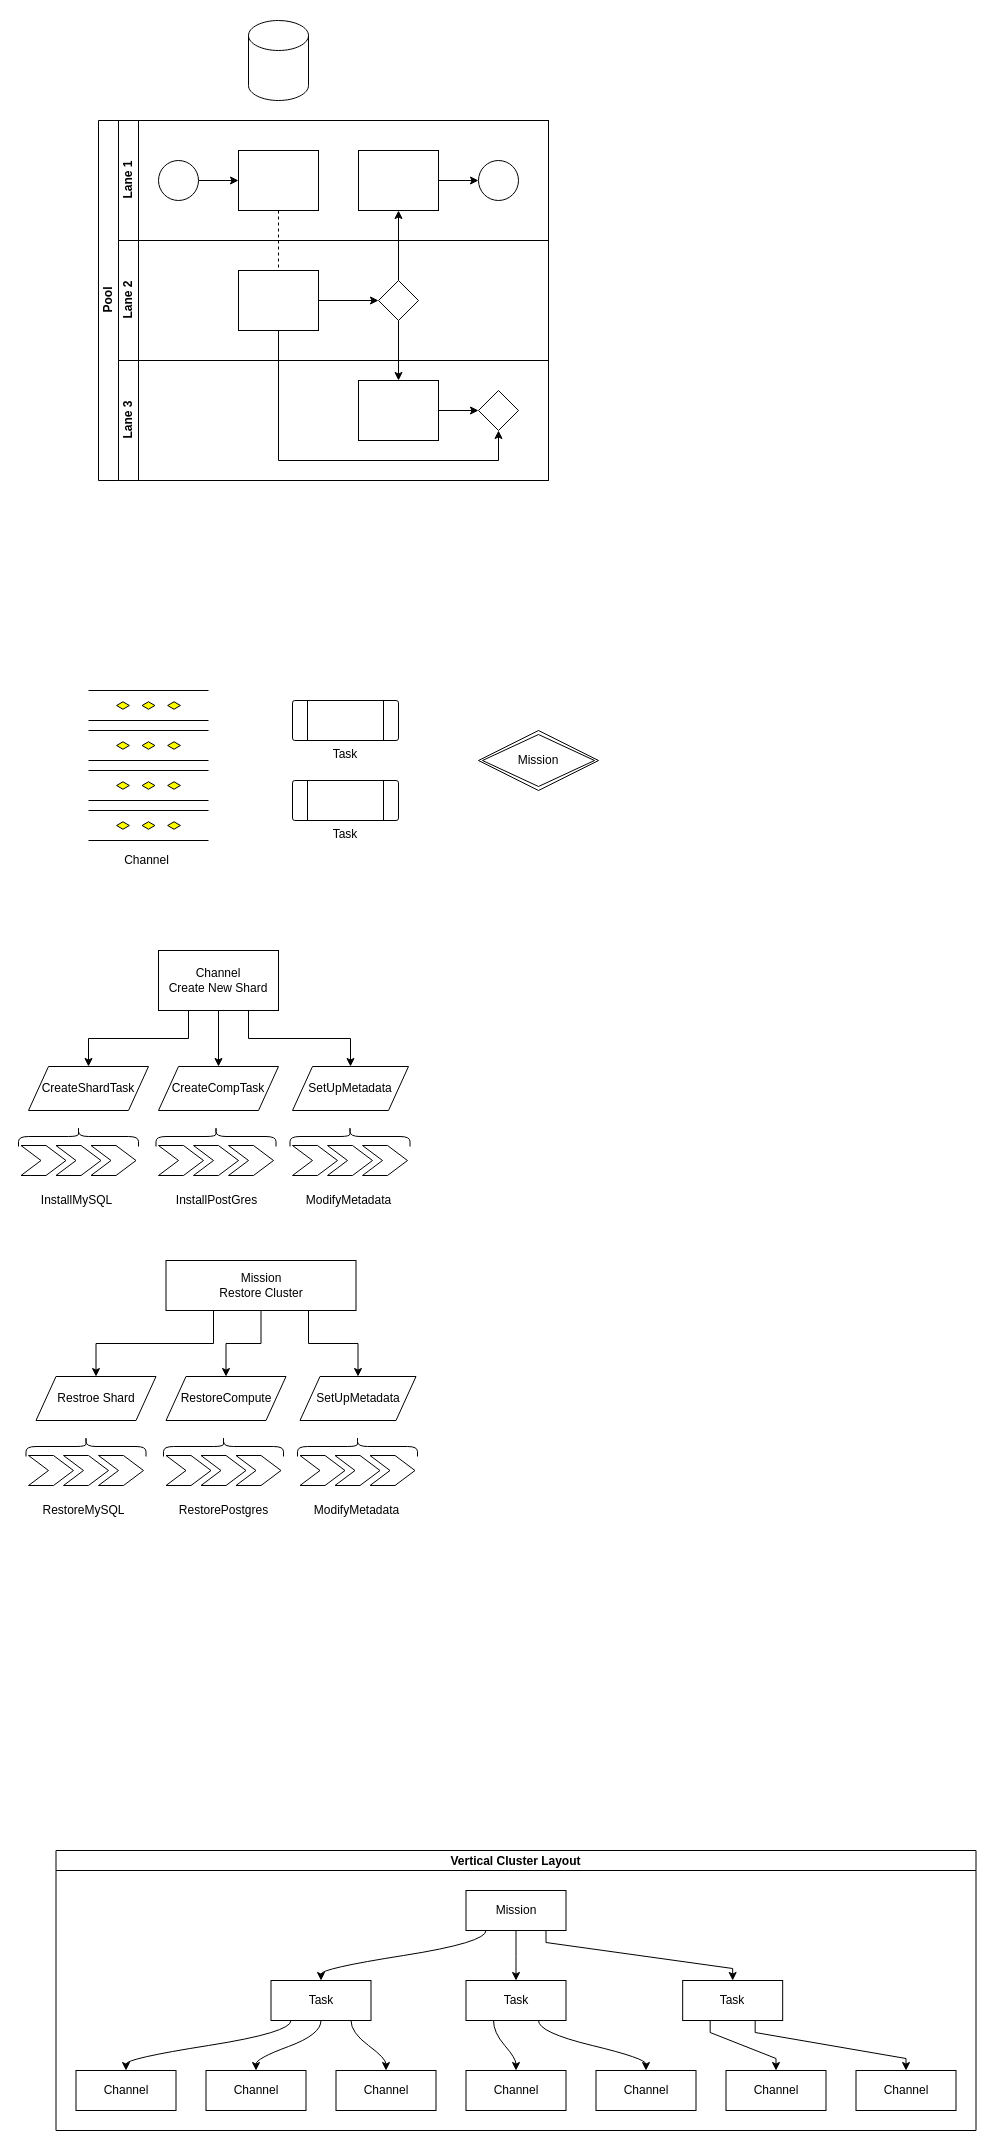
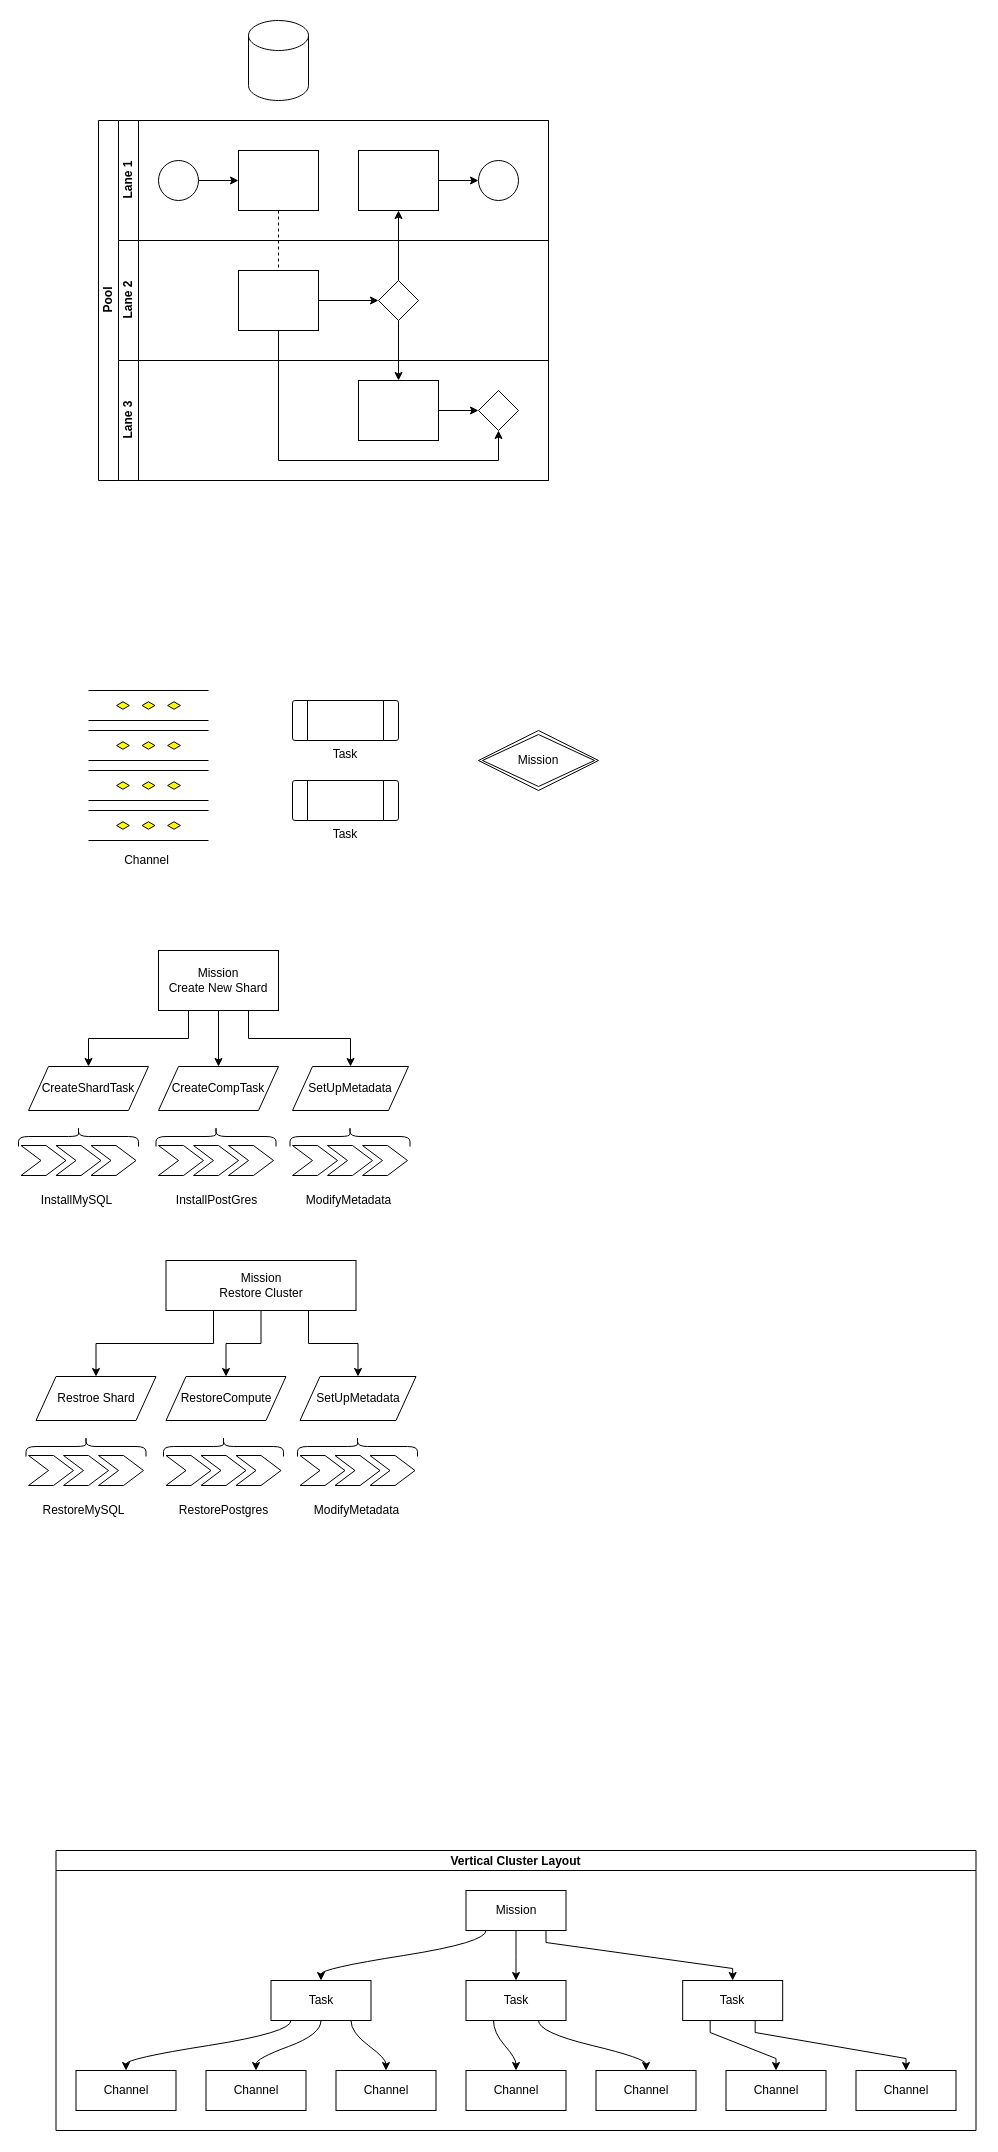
(219, 981) -> (219, 981)
